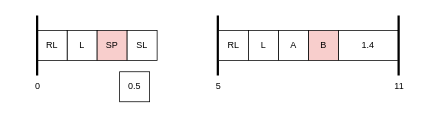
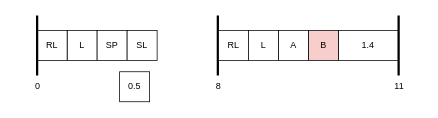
(112, 45) -> (112, 45)
(219, 87) -> (219, 87)
